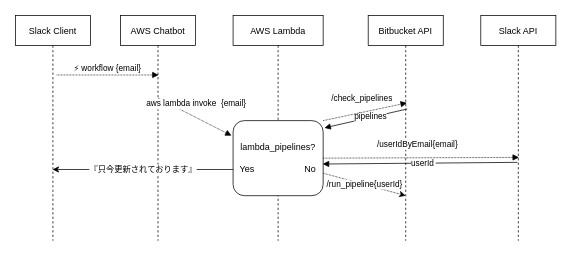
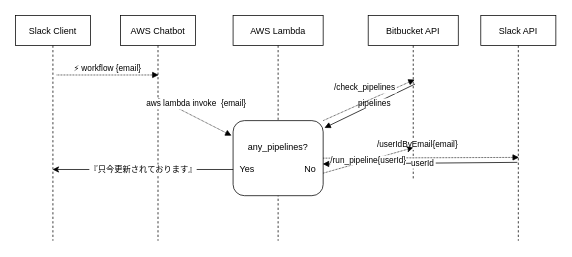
(405, 128) -> (413, 98)
(278, 158) -> (278, 158)
